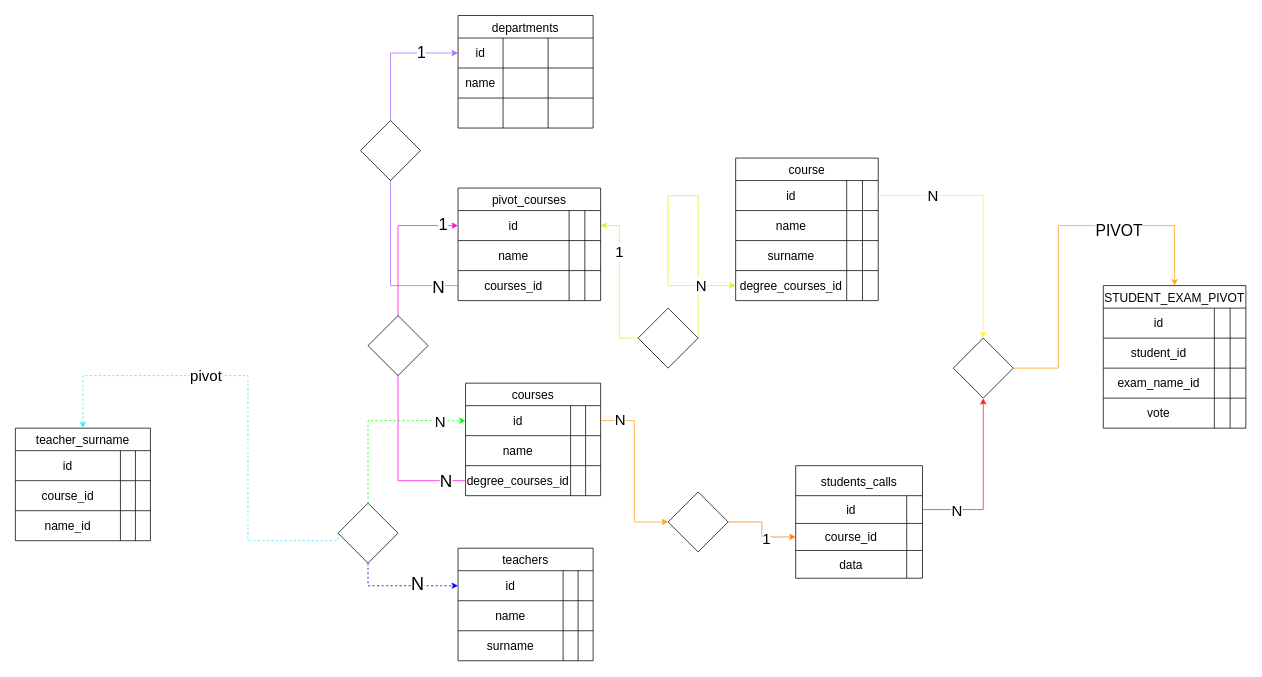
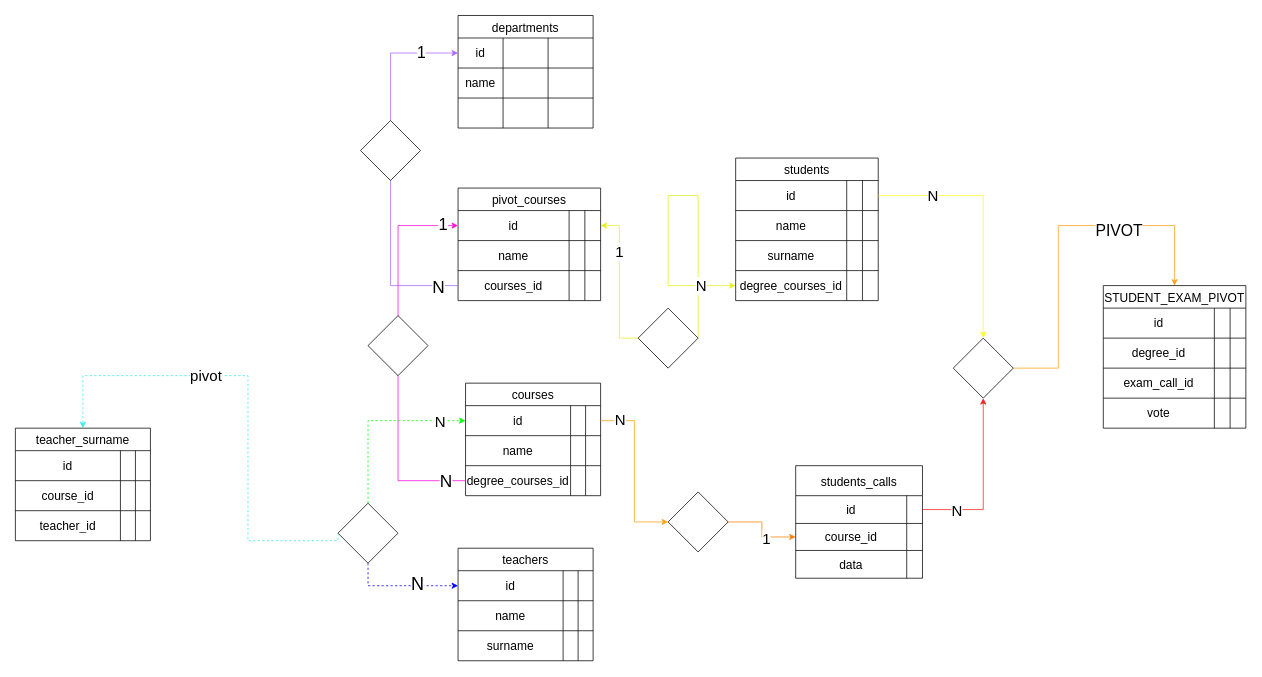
(806, 170) -> (806, 170)
(1158, 353) -> (1158, 353)
(1158, 383) -> (1158, 383)
(68, 525) -> (68, 525)
